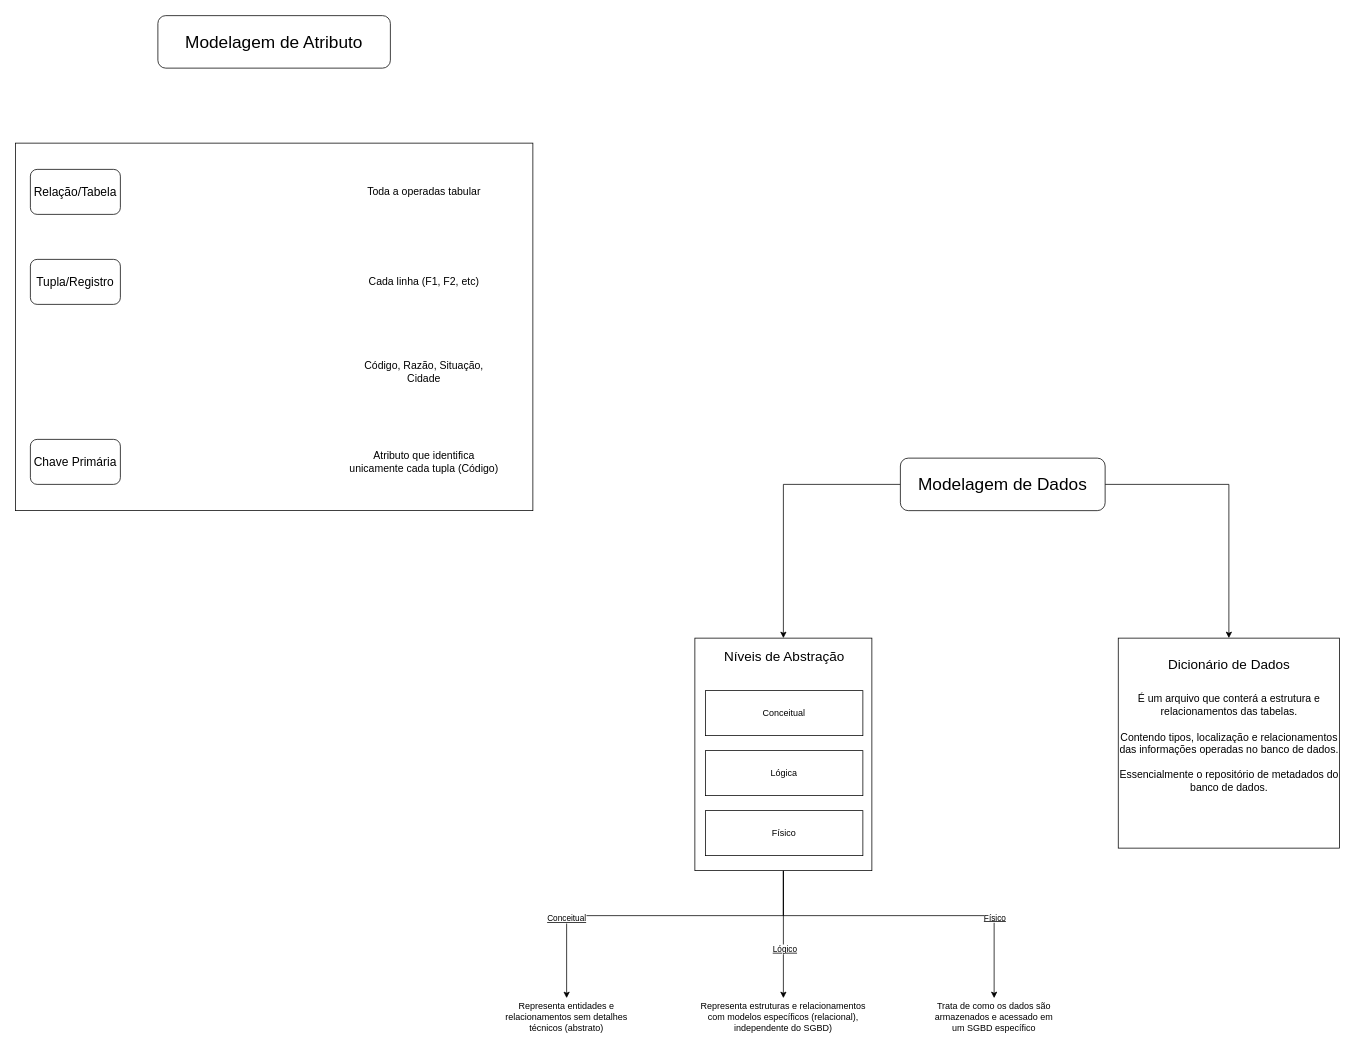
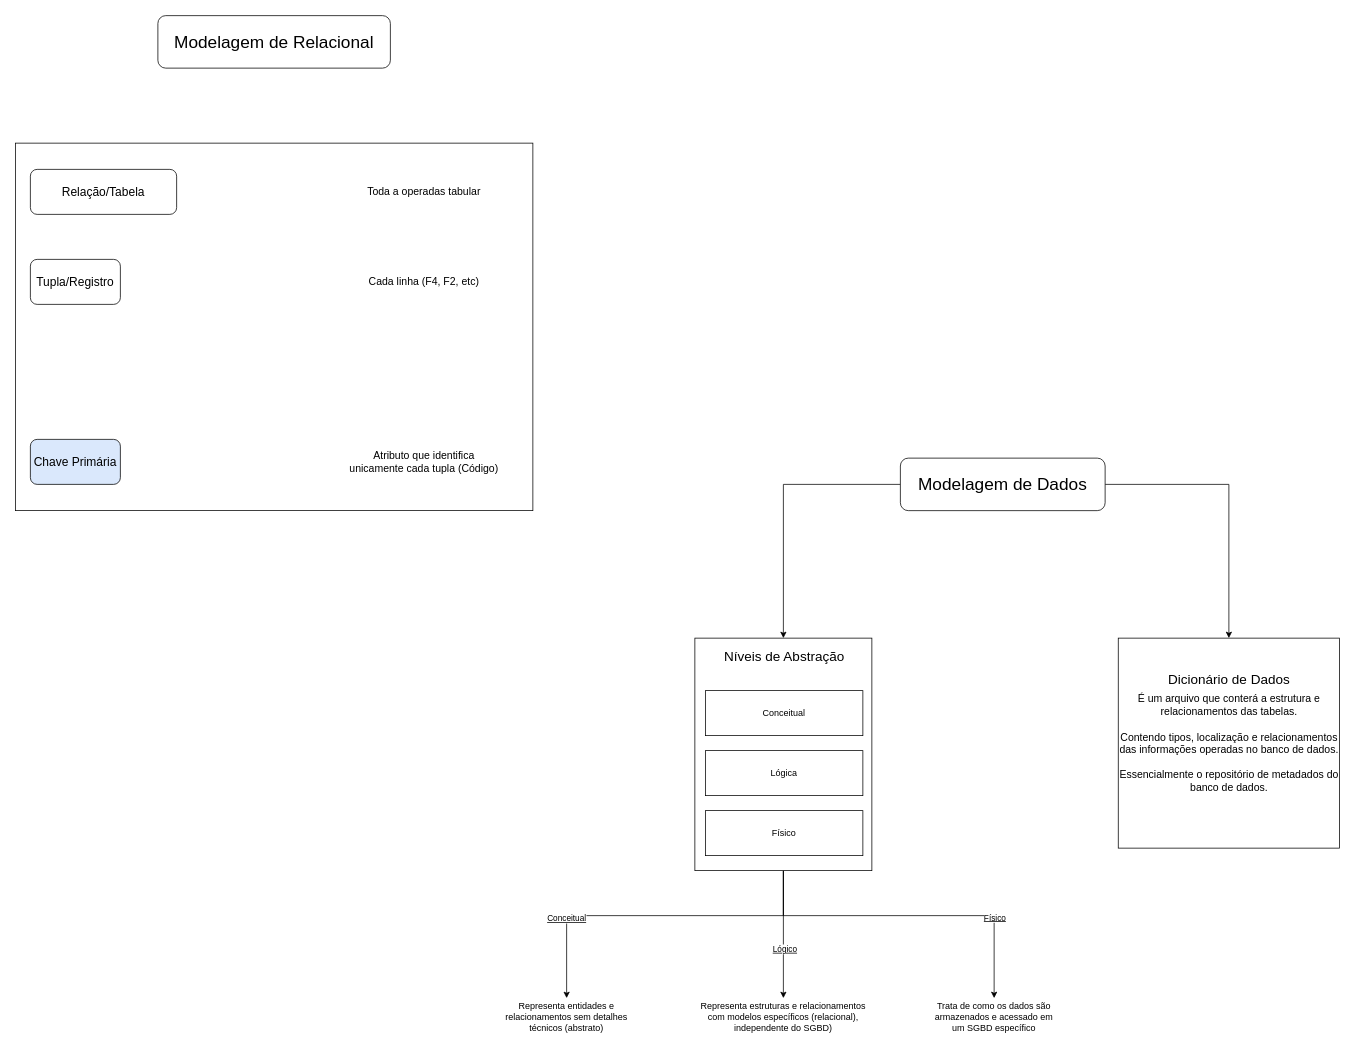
(274, 42) -> (274, 42)
(75, 192) -> (104, 192)
(424, 282) -> (424, 282)
(424, 372) -> none
(75, 462) -> (75, 462)
(1229, 664) -> (1229, 679)
